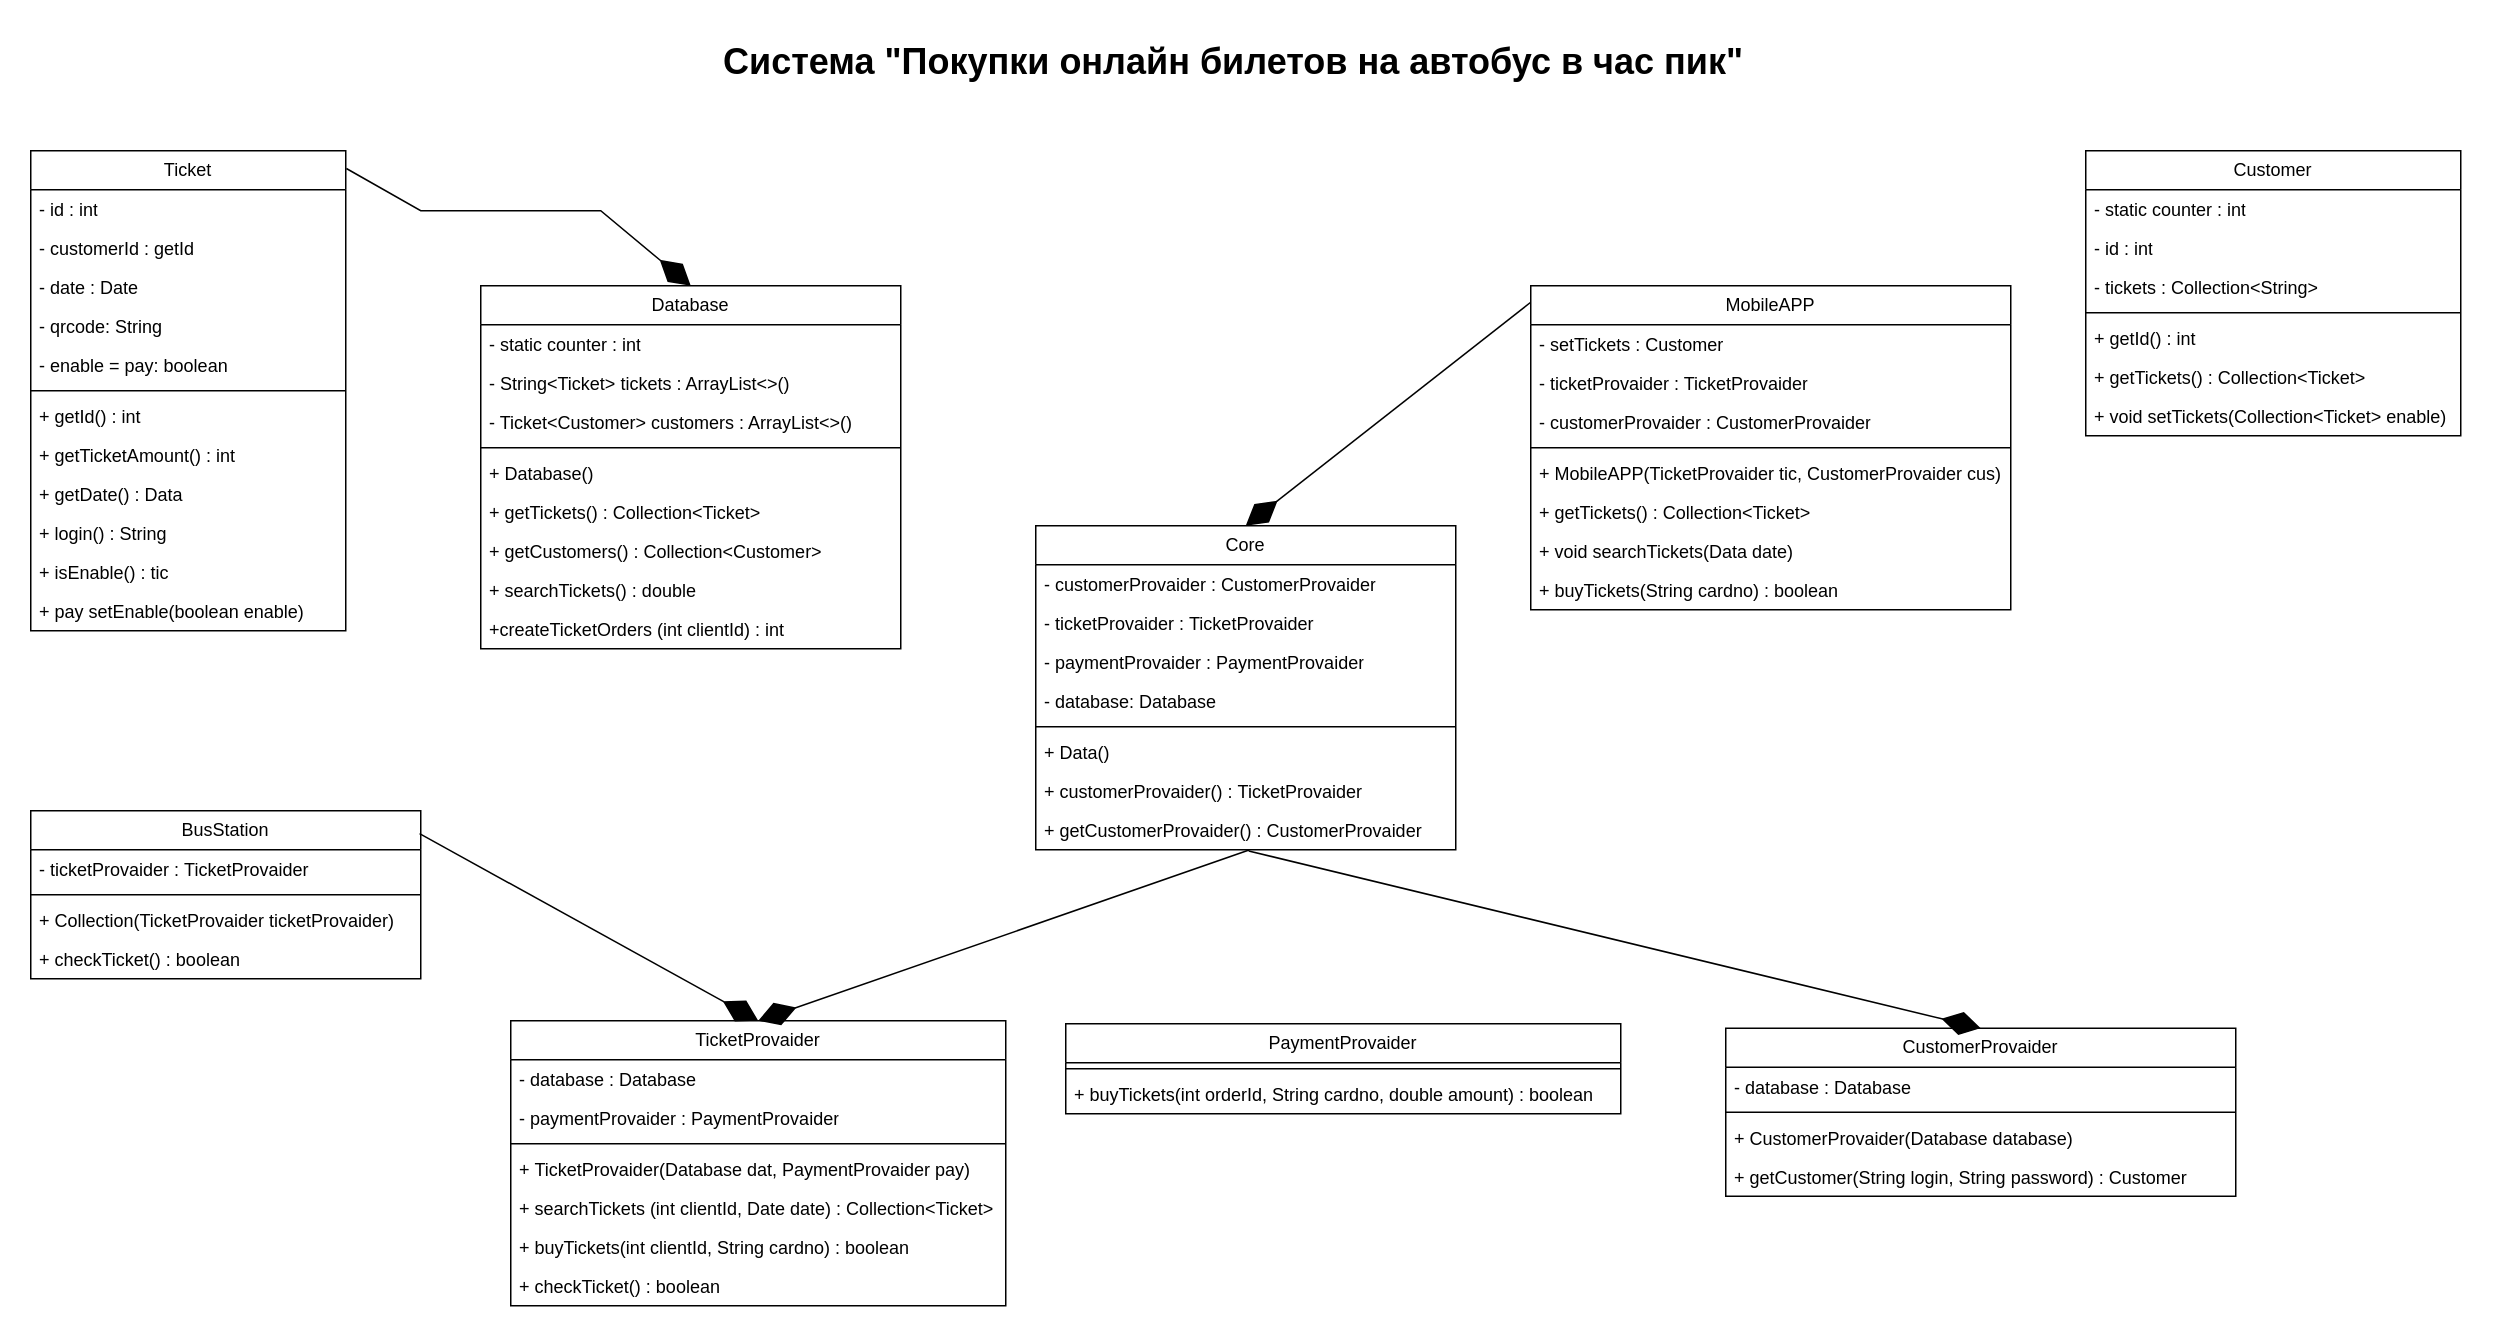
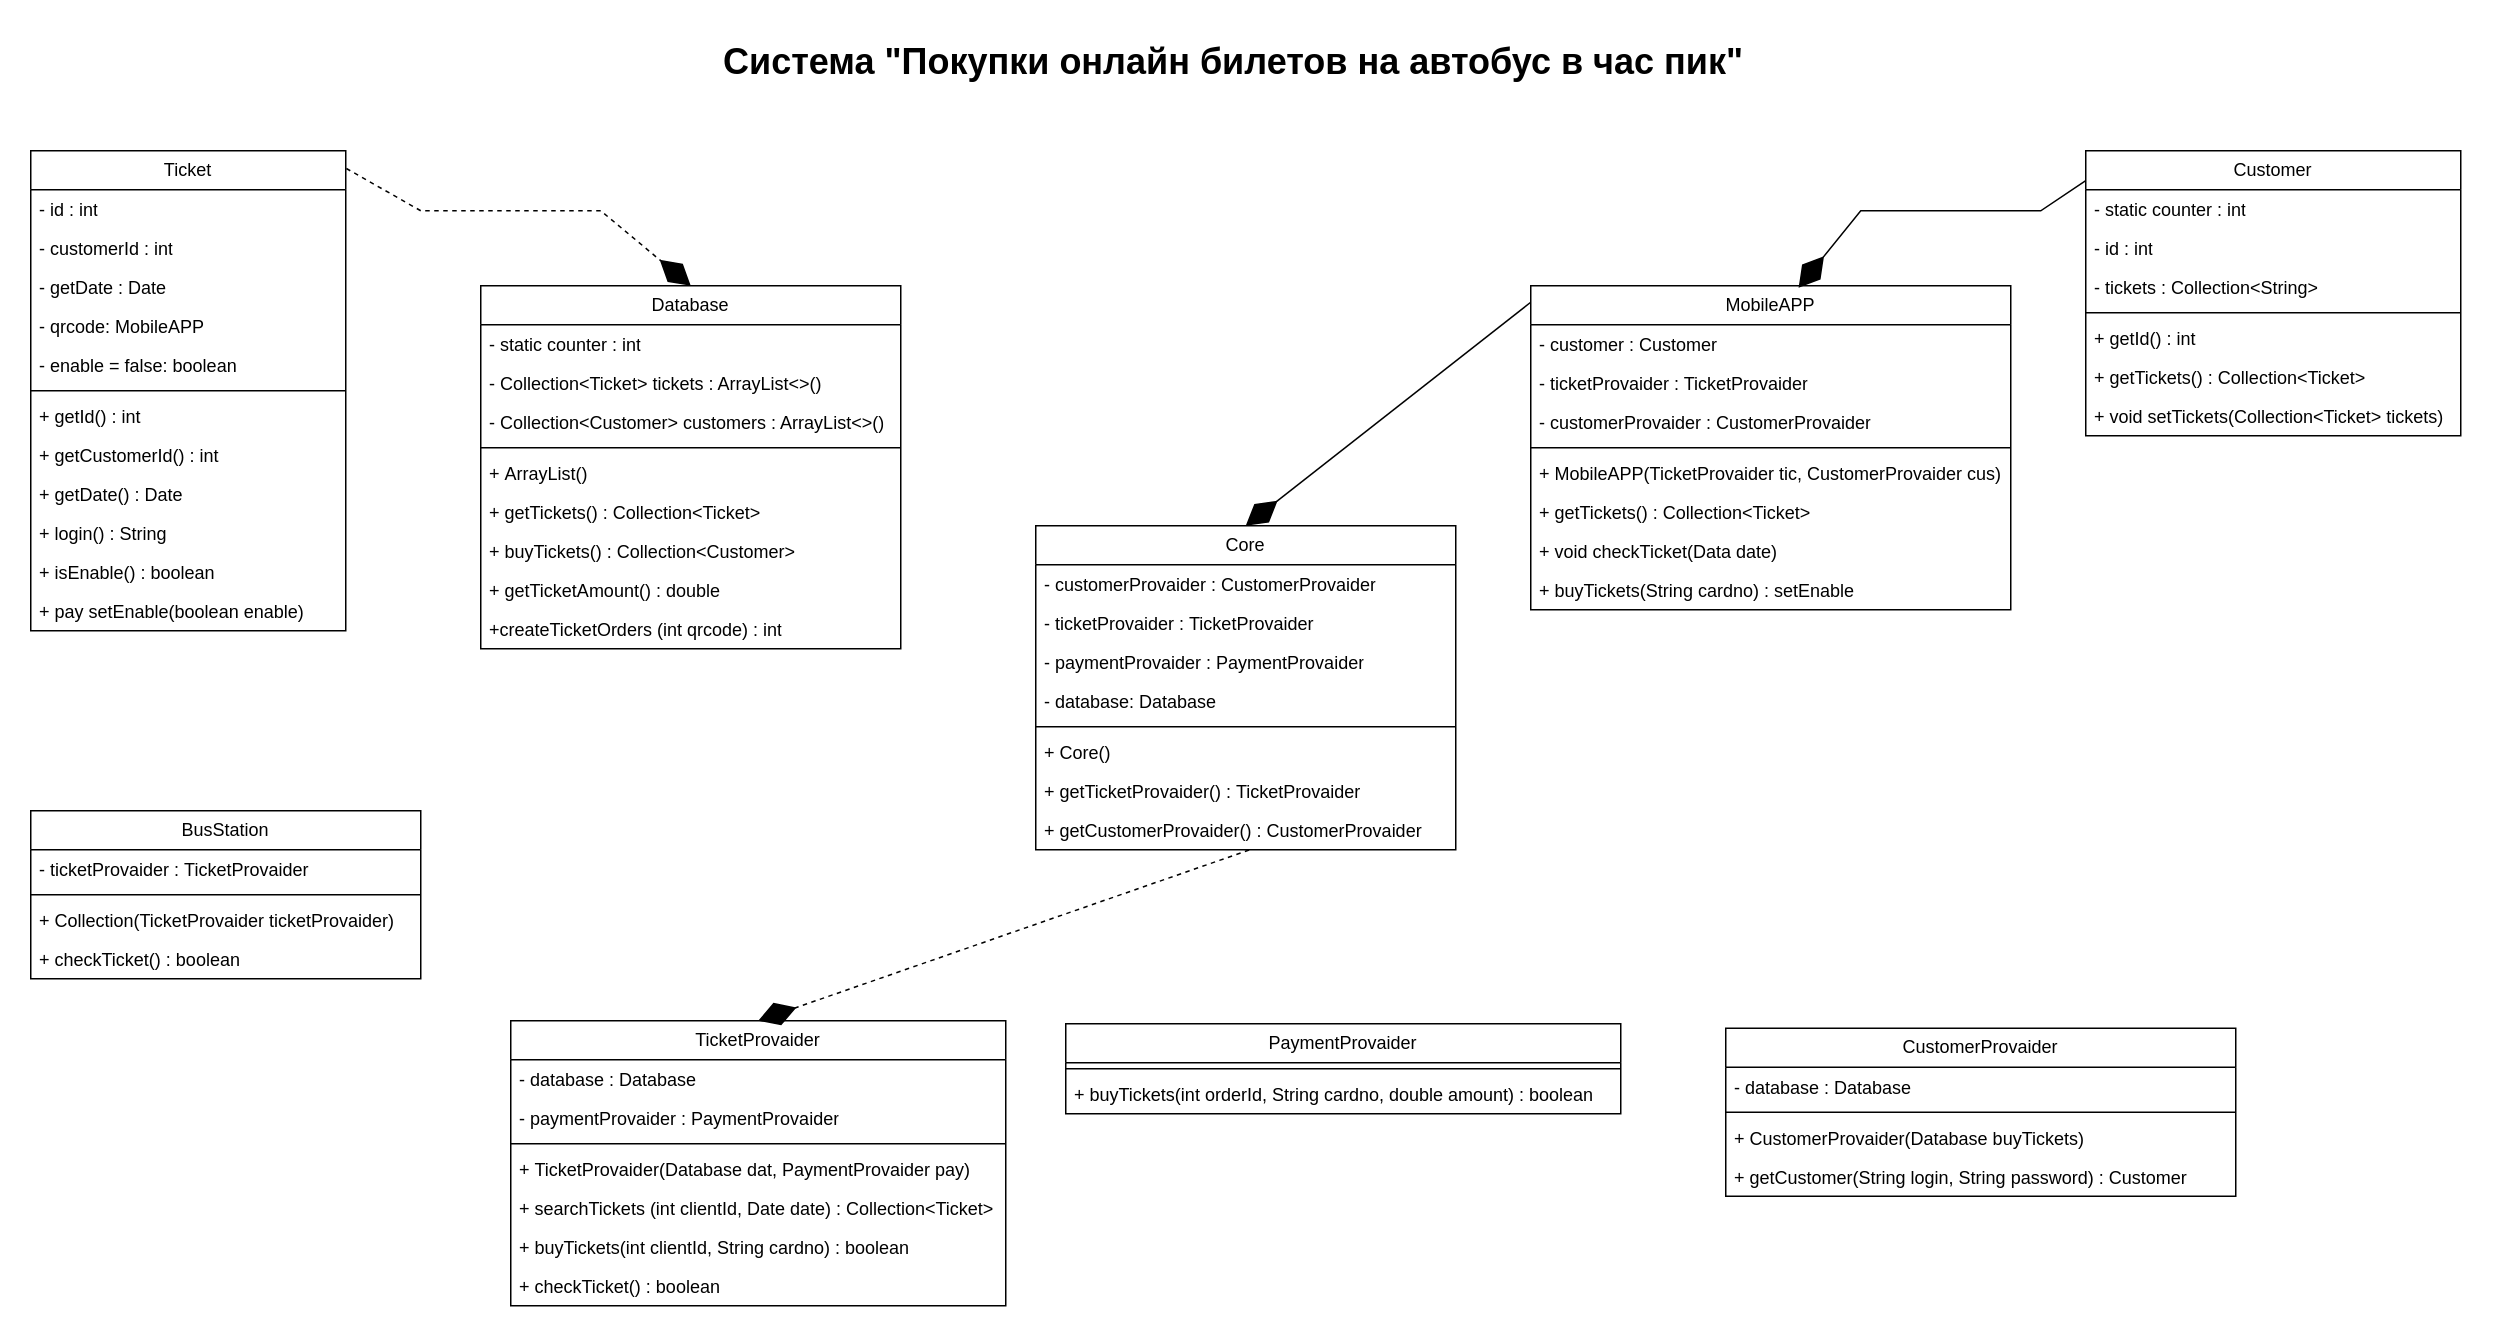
(507, 211) -> (507, 211)
none -> (1947, 211)
(134, 250) -> (121, 250)
(96, 289) -> (111, 289)
(111, 328) -> (124, 328)
(1649, 346) -> (1641, 346)
(139, 367) -> (147, 367)
(673, 385) -> (688, 385)
(2275, 429) -> (2275, 429)
(692, 435) -> (692, 435)
(156, 457) -> (149, 457)
(550, 475) -> (553, 475)
(121, 496) -> (121, 496)
(672, 553) -> (660, 553)
(1684, 553) -> (1674, 553)
(114, 574) -> (134, 574)
(609, 592) -> (619, 592)
(1708, 592) -> (1718, 592)
(668, 631) -> (663, 631)
(1085, 754) -> (1085, 754)
(1230, 793) -> (1232, 793)
(573, 918) -> none
(1022, 929) -> (1022, 929)
(1597, 935) -> none
(1922, 1140) -> (1929, 1140)
